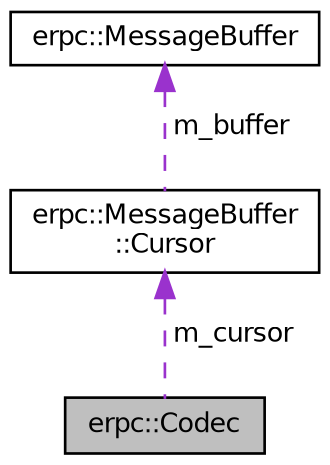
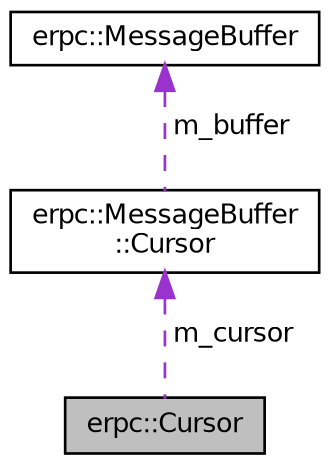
(165, 426) -> (165, 426)
